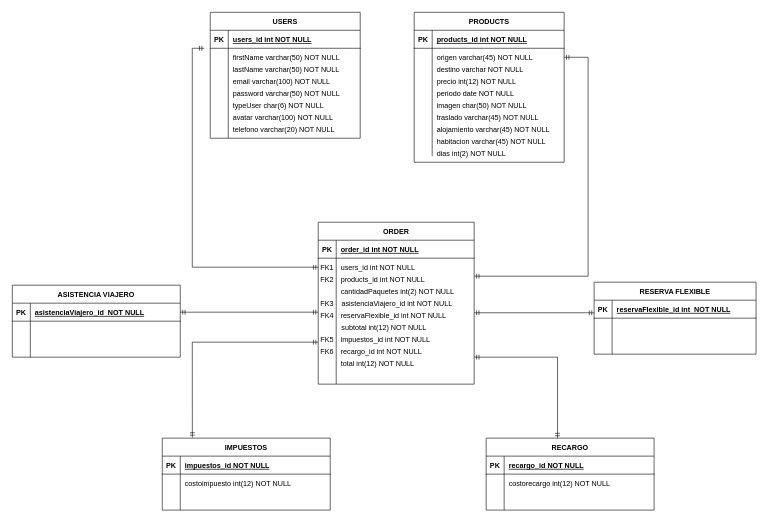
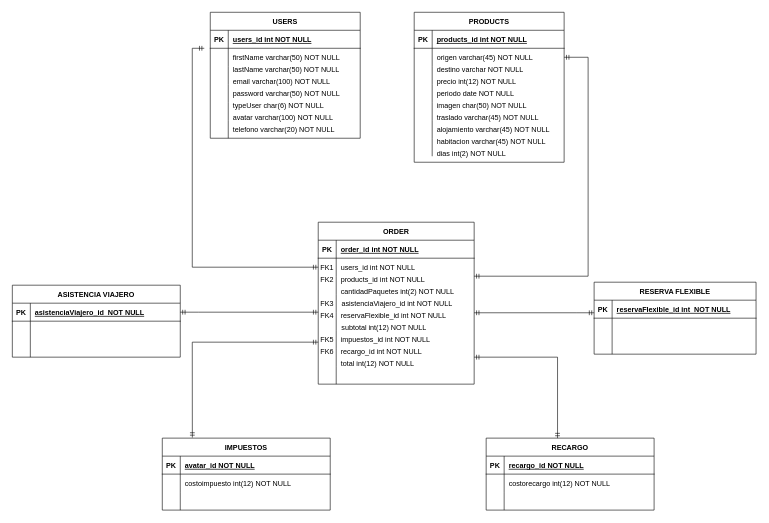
(224, 466) -> (219, 466)
